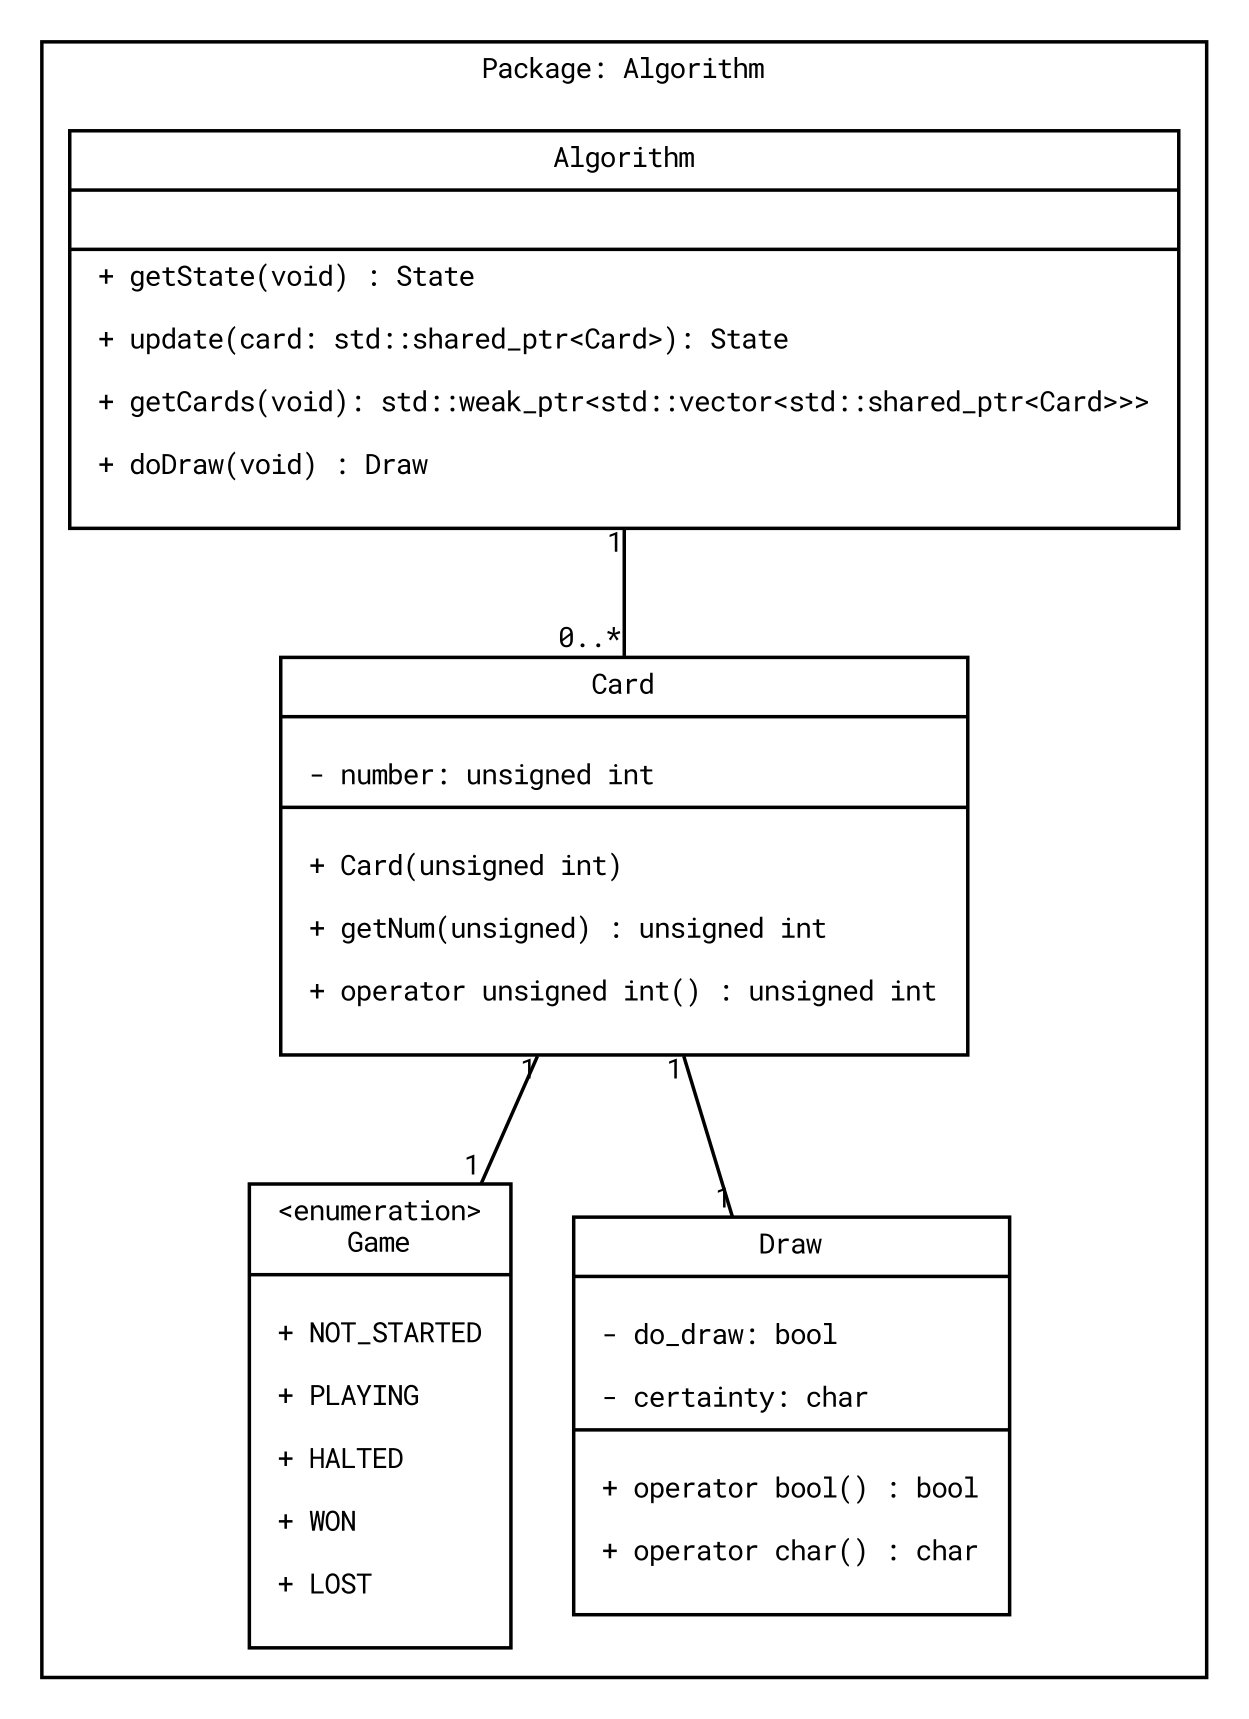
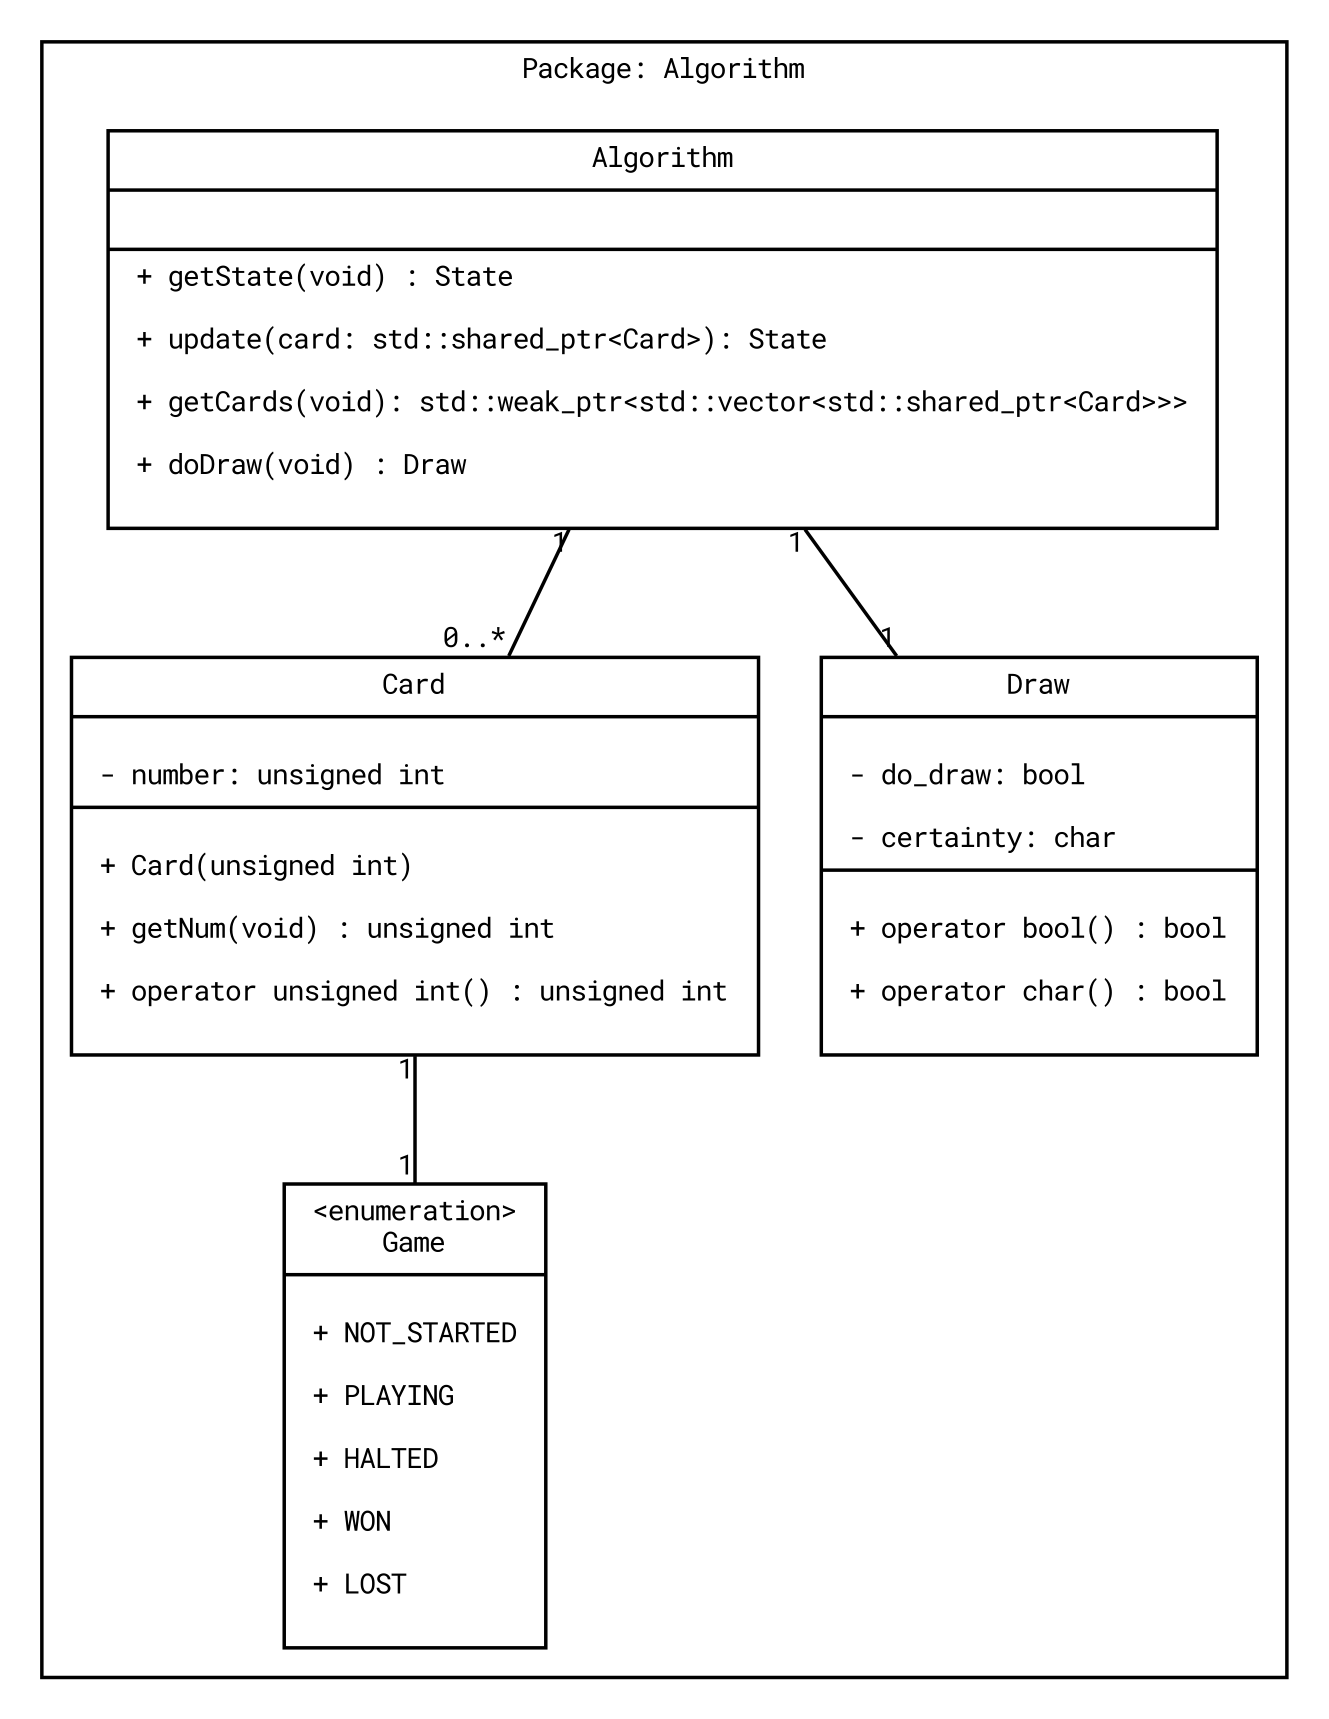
(568, 929) -> (328, 929)
(708, 1136) -> (851, 593)
(792, 1552) -> (1039, 992)
